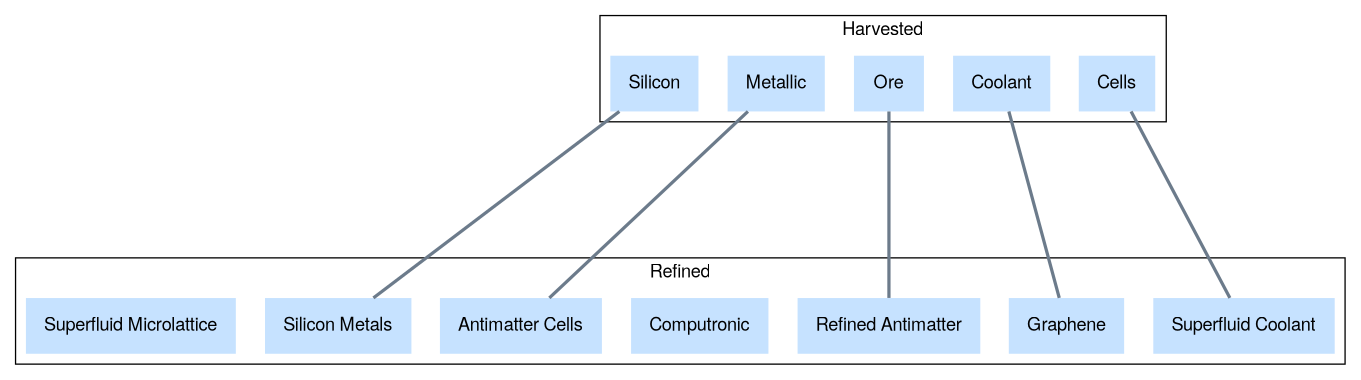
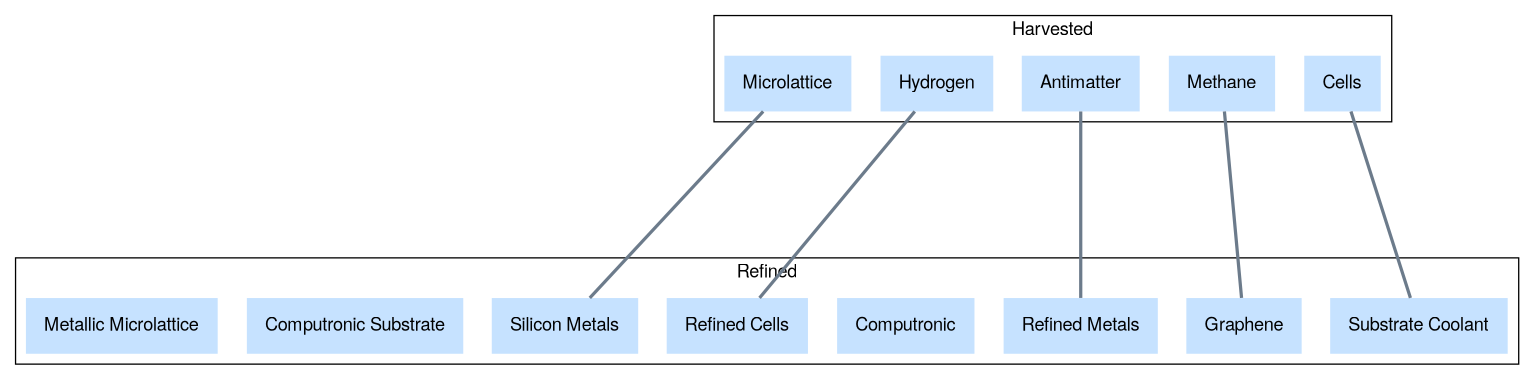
(654, 84) -> (788, 84)
(776, 84) -> (937, 84)
(889, 84) -> (1081, 84)
(1002, 84) -> (1222, 84)
(131, 326) -> (122, 326)
none -> (355, 326)
(521, 326) -> (737, 326)
(889, 326) -> (1081, 326)
(1244, 326) -> (1419, 326)
